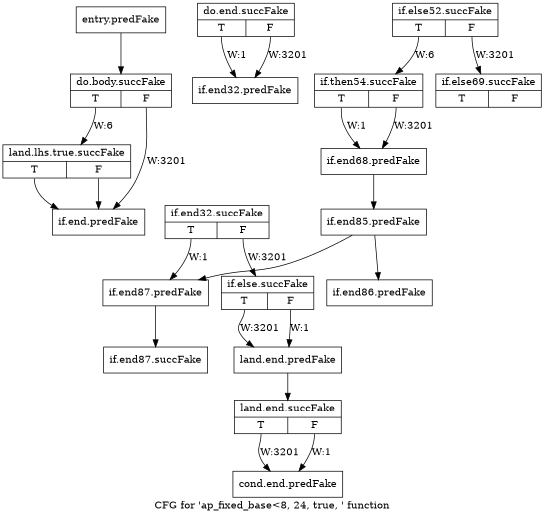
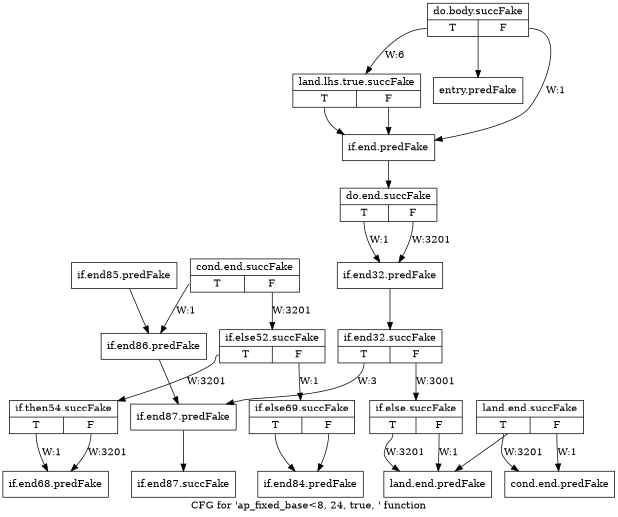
(121, 50) -> (478, 54)
(425, 55) -> (207, 382)
(495, 55) -> (310, 382)
(167, 161) -> (556, 91)
none -> (389, 171)
(374, 188) -> none
(199, 257) -> (368, 382)
(268, 257) -> (436, 382)
(282, 266) -> (167, 378)
none -> (245, 276)
none -> (390, 305)
(288, 383) -> (485, 450)
none -> (311, 484)
